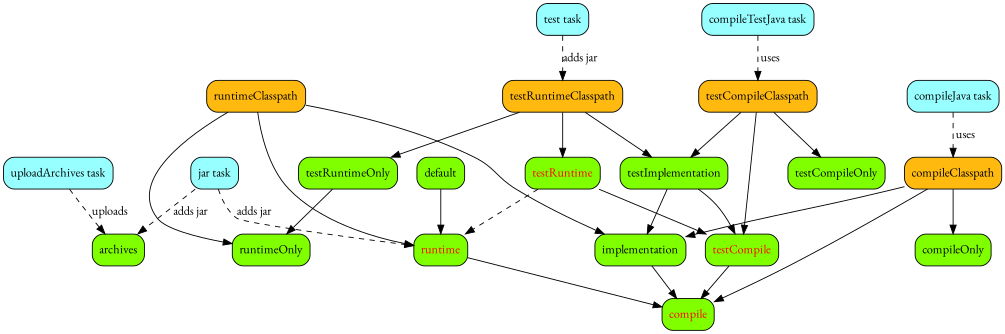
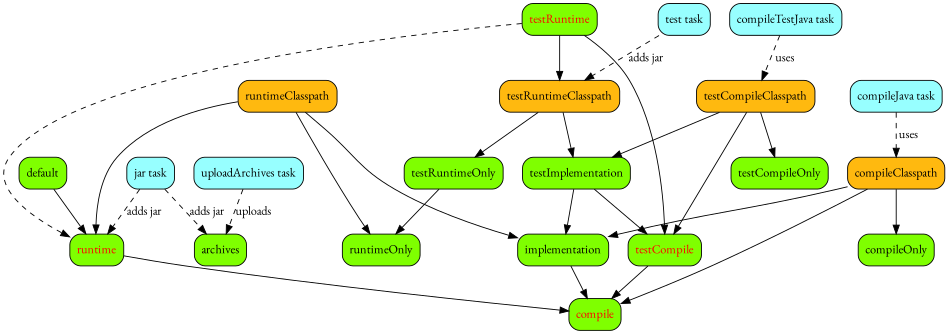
(563, 130) -> (560, 53)
